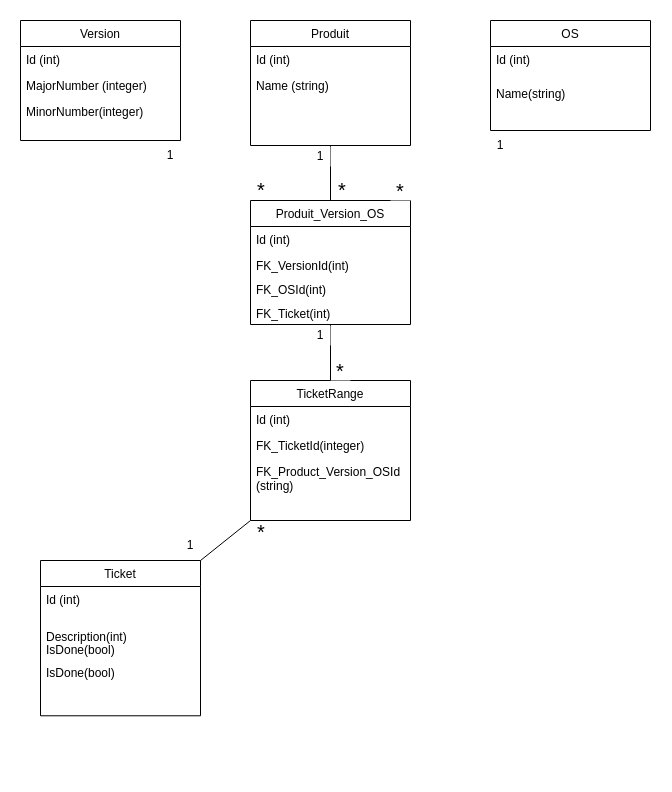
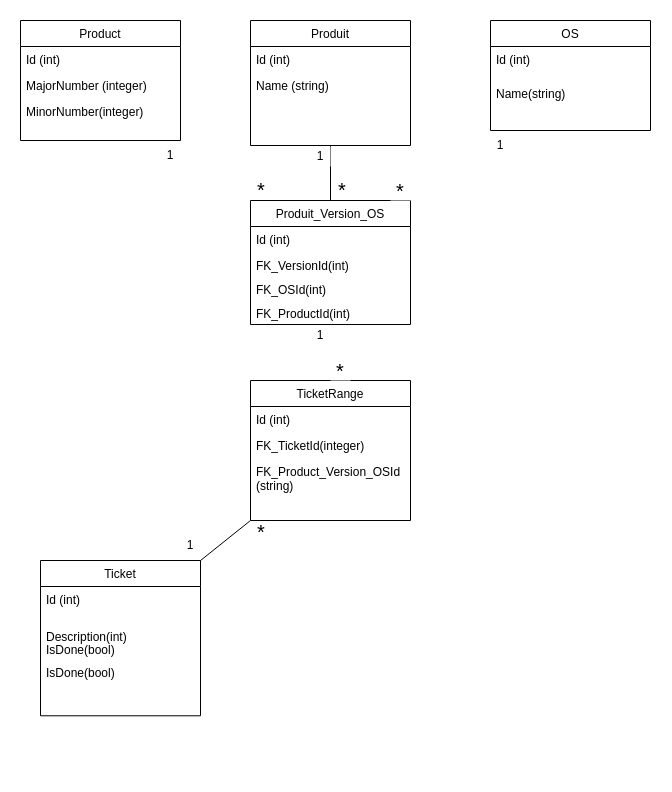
(100, 34) -> (100, 34)
(300, 314) -> (312, 314)
(331, 363) -> none
